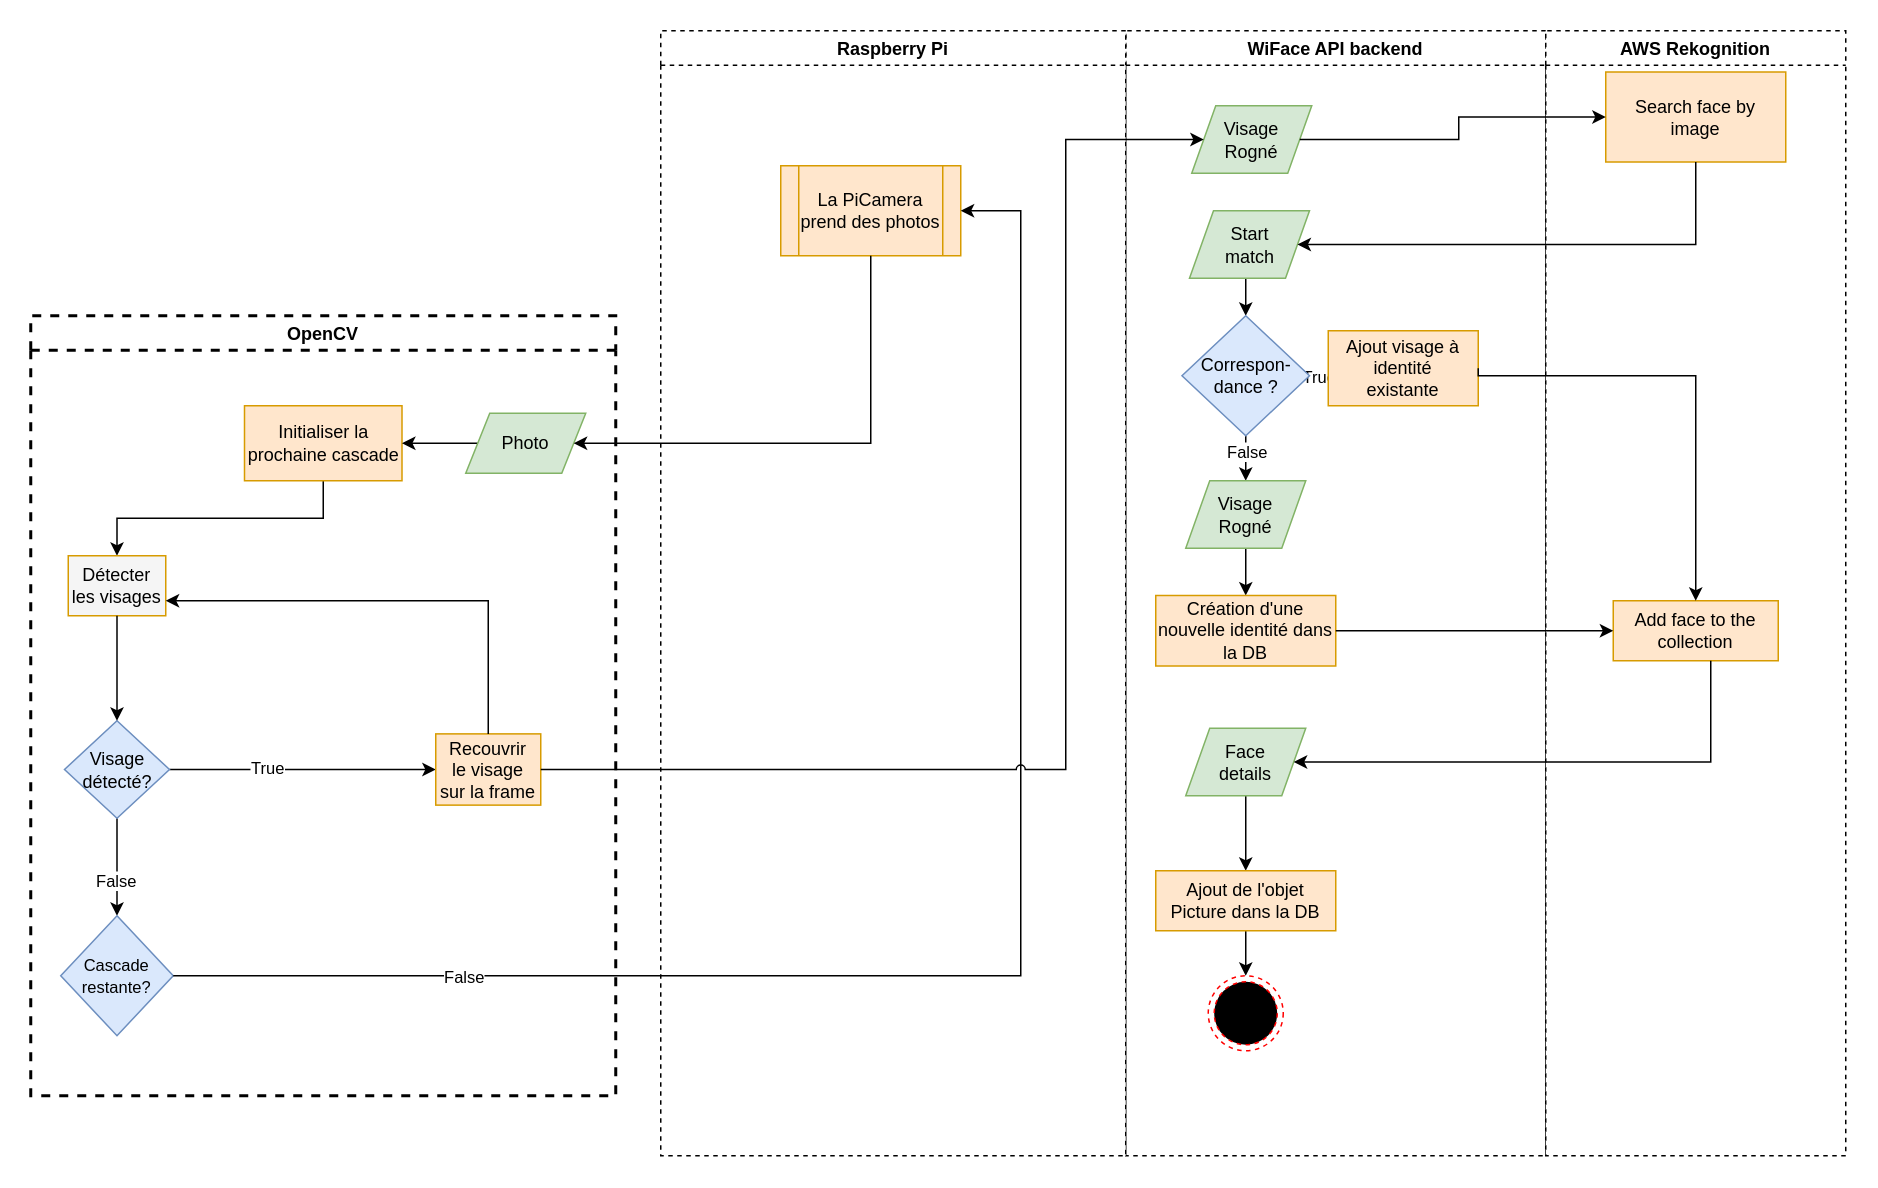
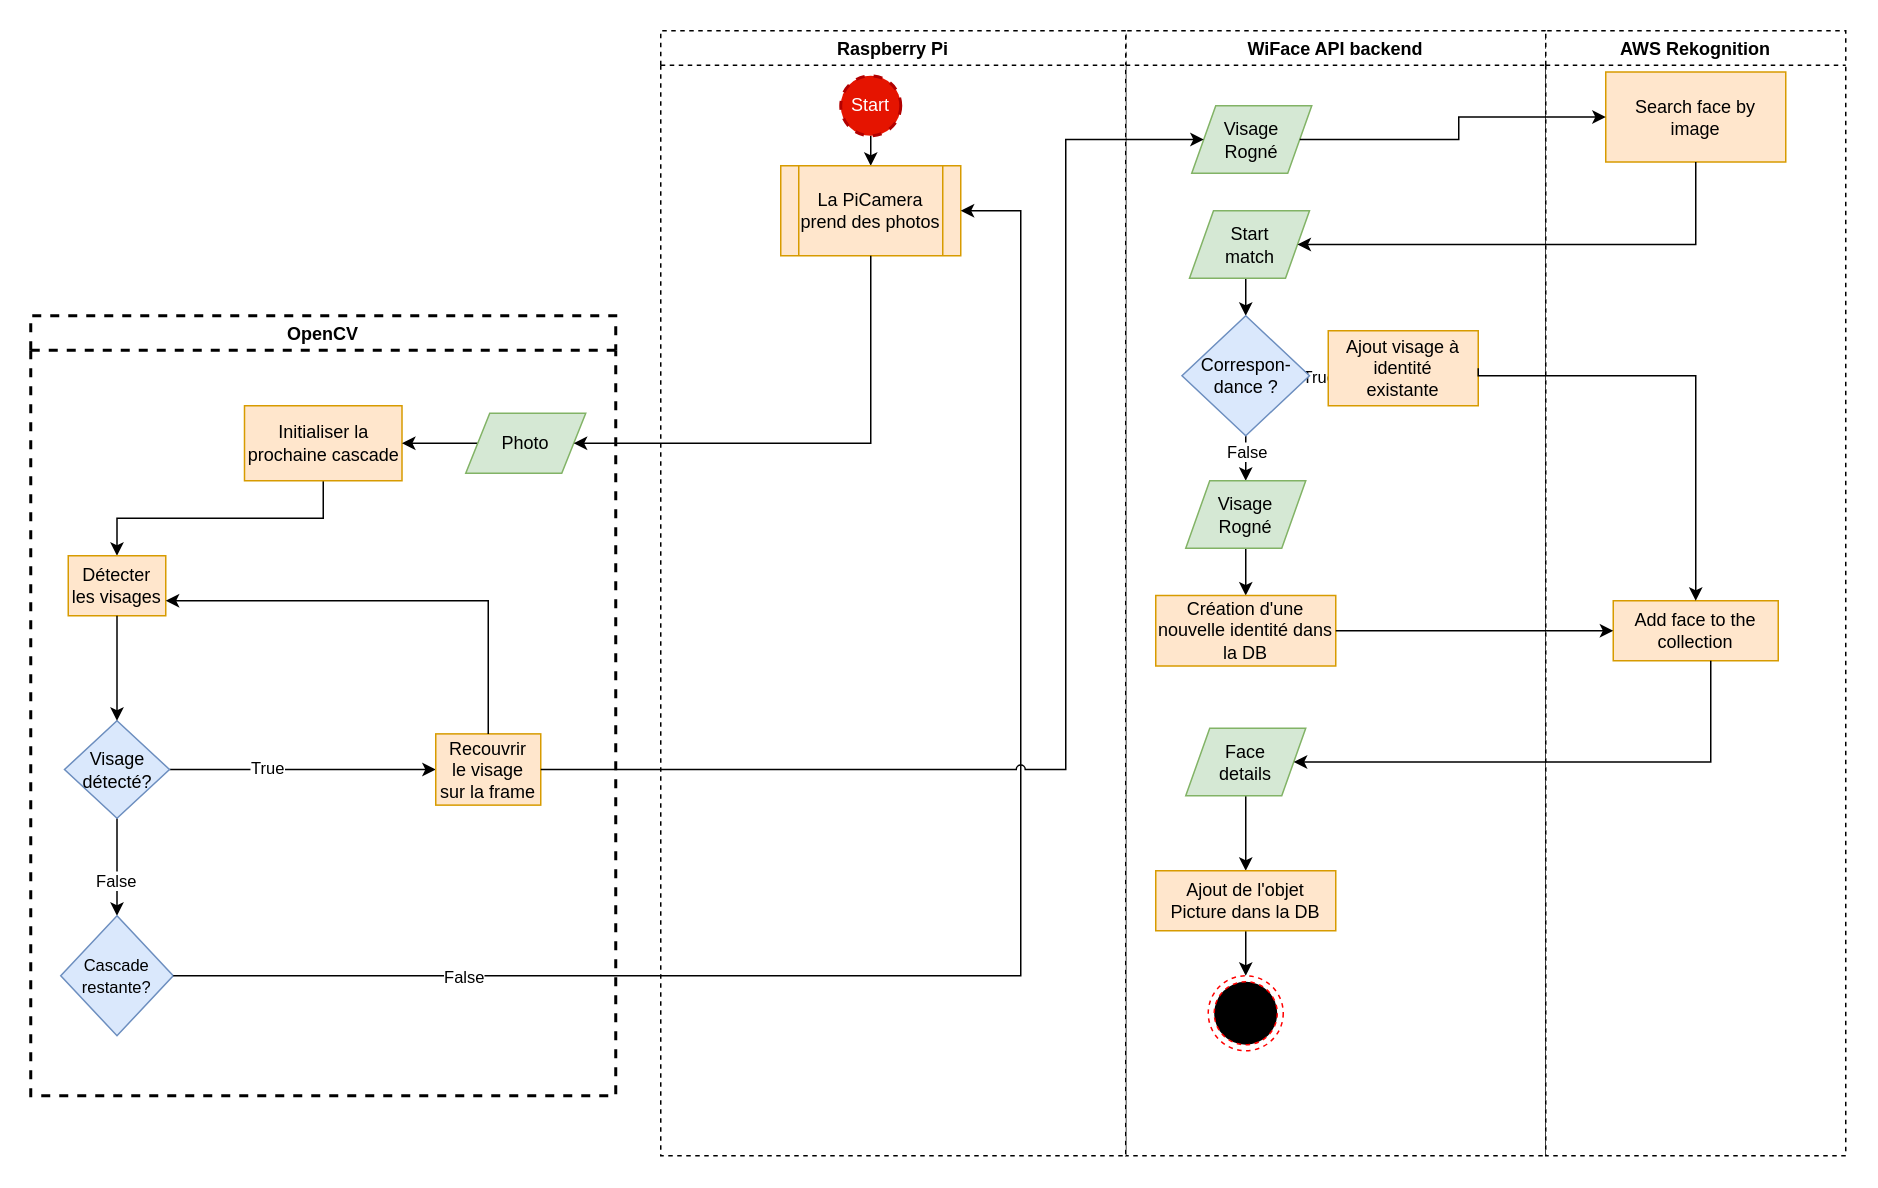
none -> (871, 106)
none -> (871, 146)
(117, 586) -> (117, 586)
